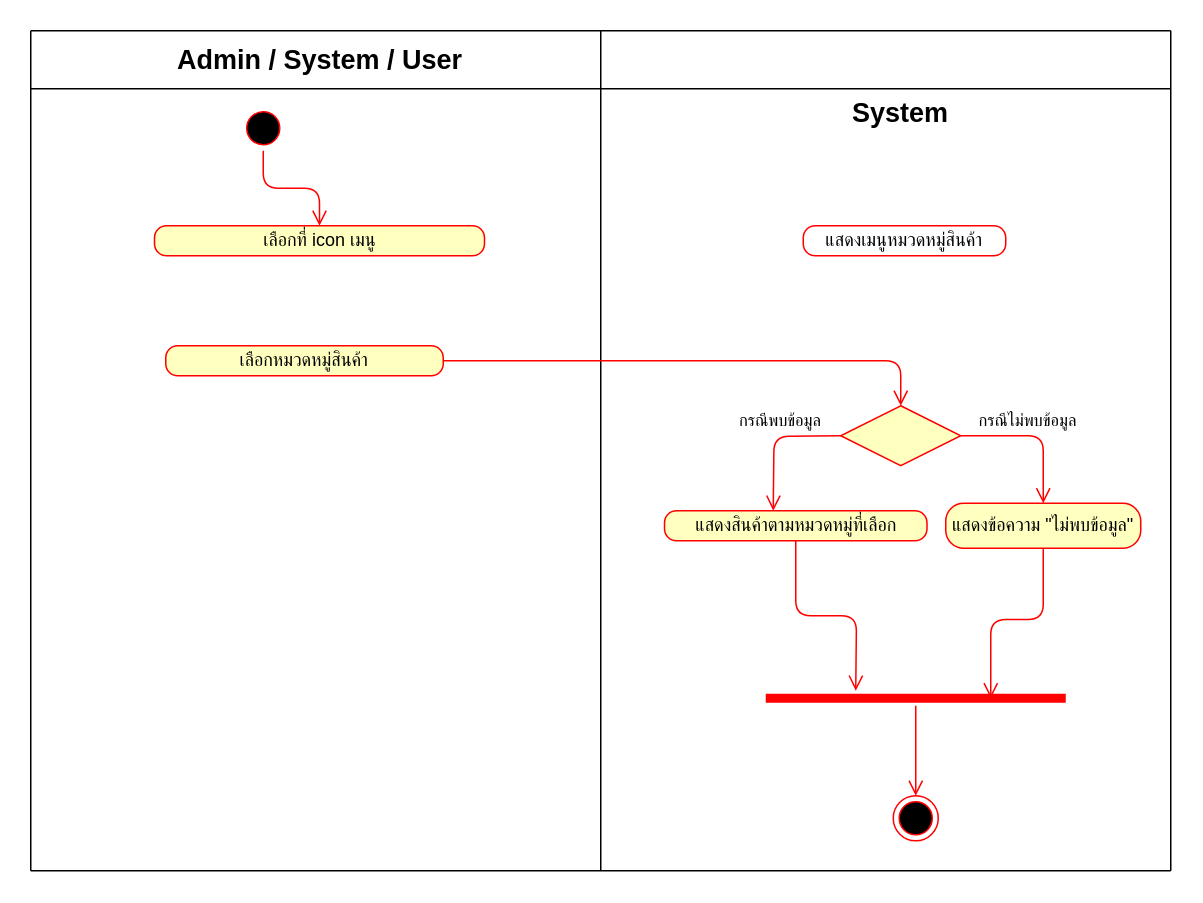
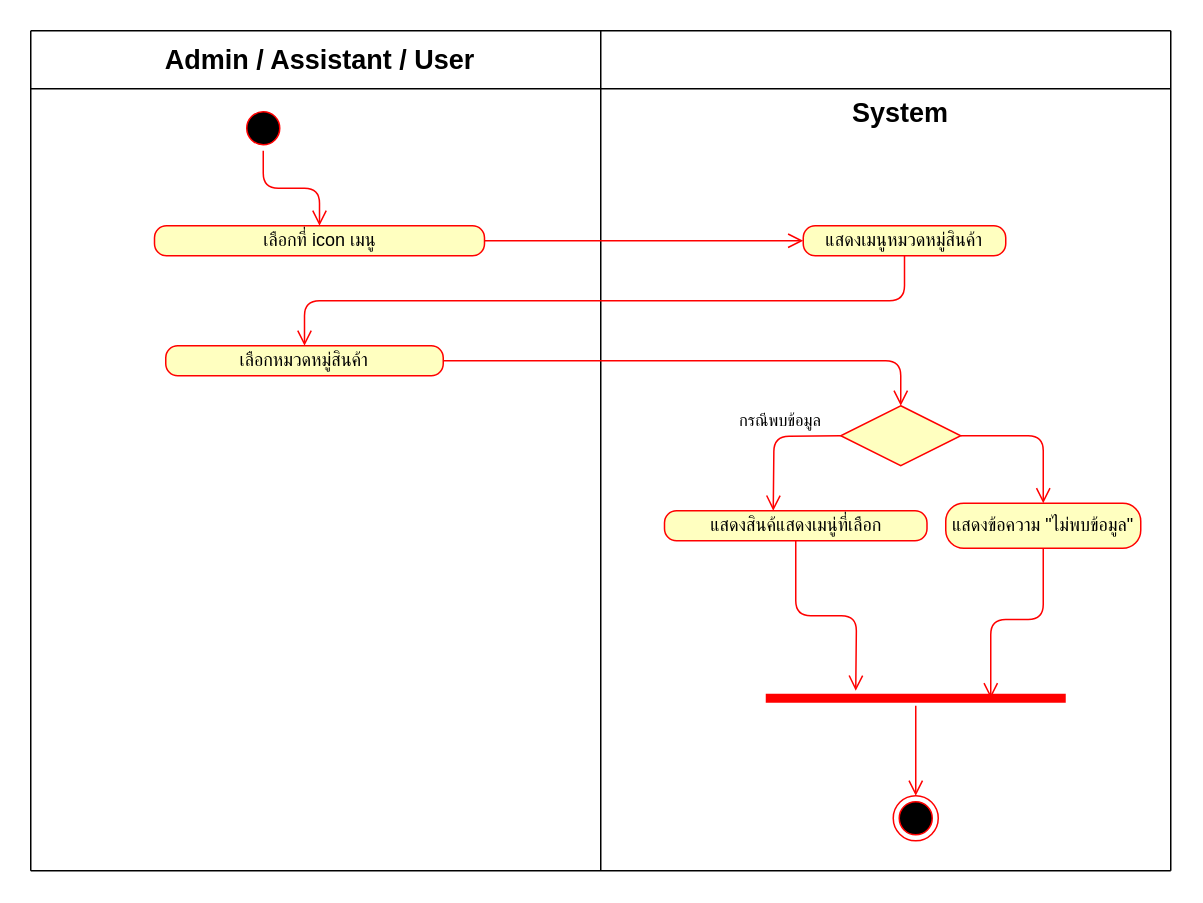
(320, 61) -> (320, 61)
none -> (642, 241)
(905, 241) -> (905, 241)
none -> (607, 301)
(1028, 421) -> none
(797, 526) -> (797, 526)
